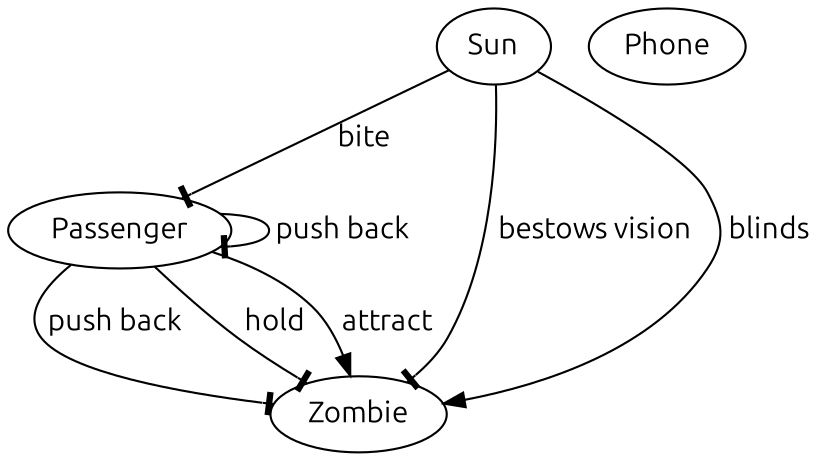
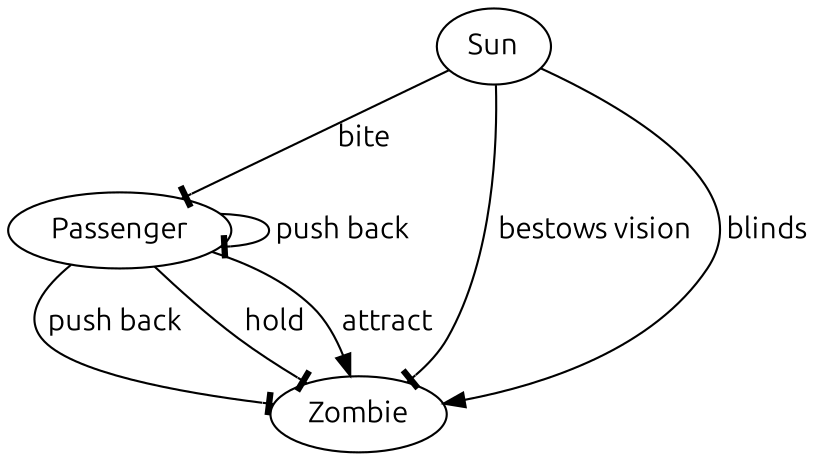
(667, 47) -> none
